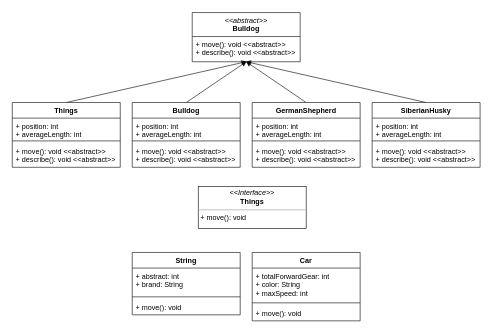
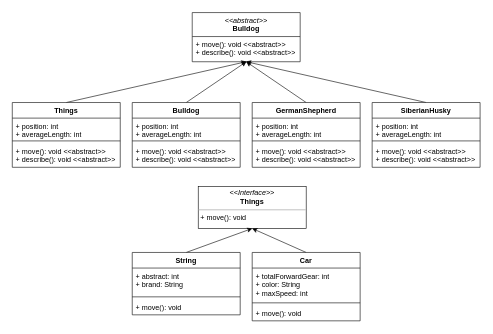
none -> (280, 240)
none -> (218, 241)
